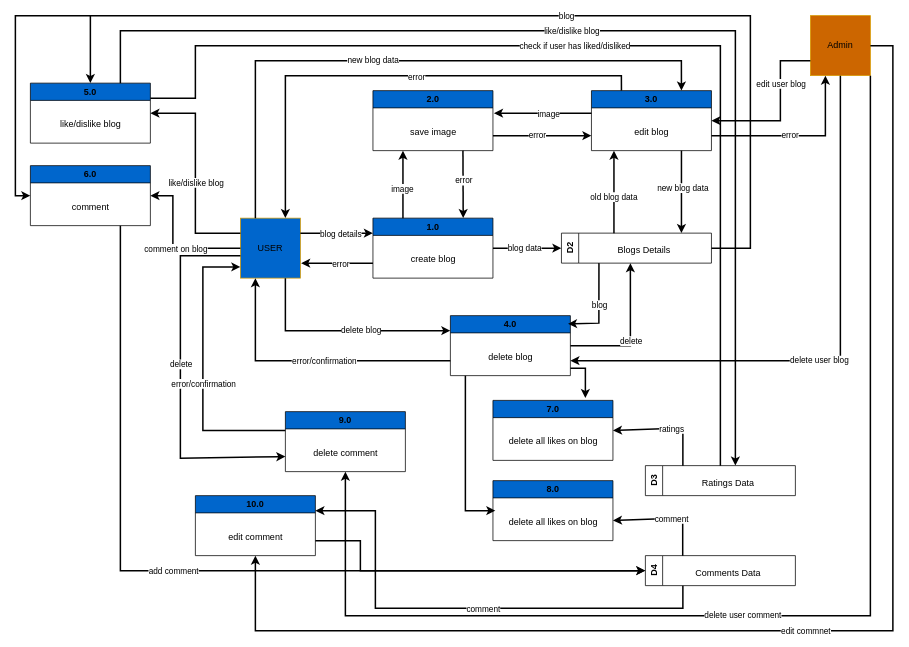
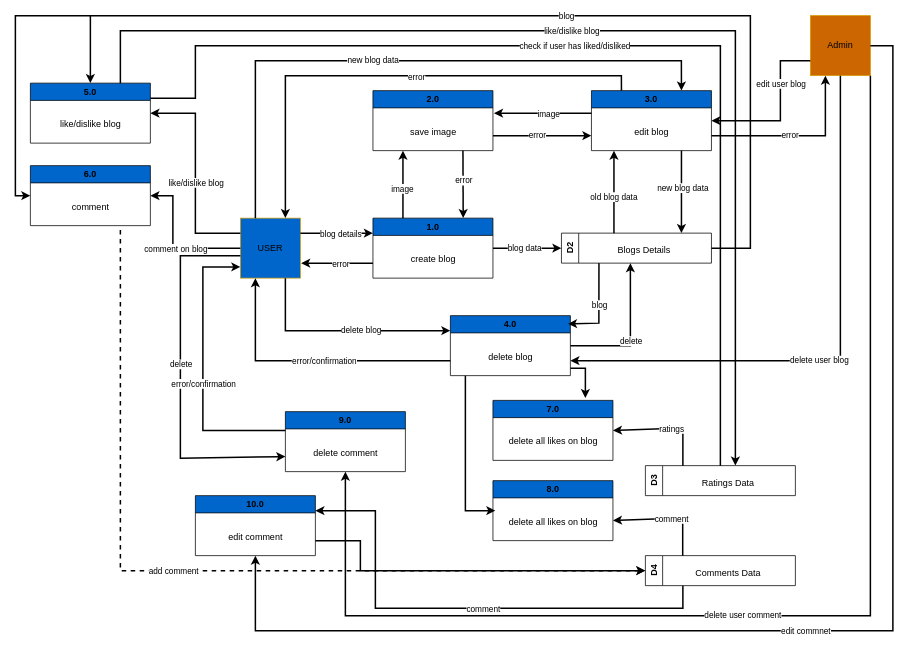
(120, 413) -> (120, 413)
